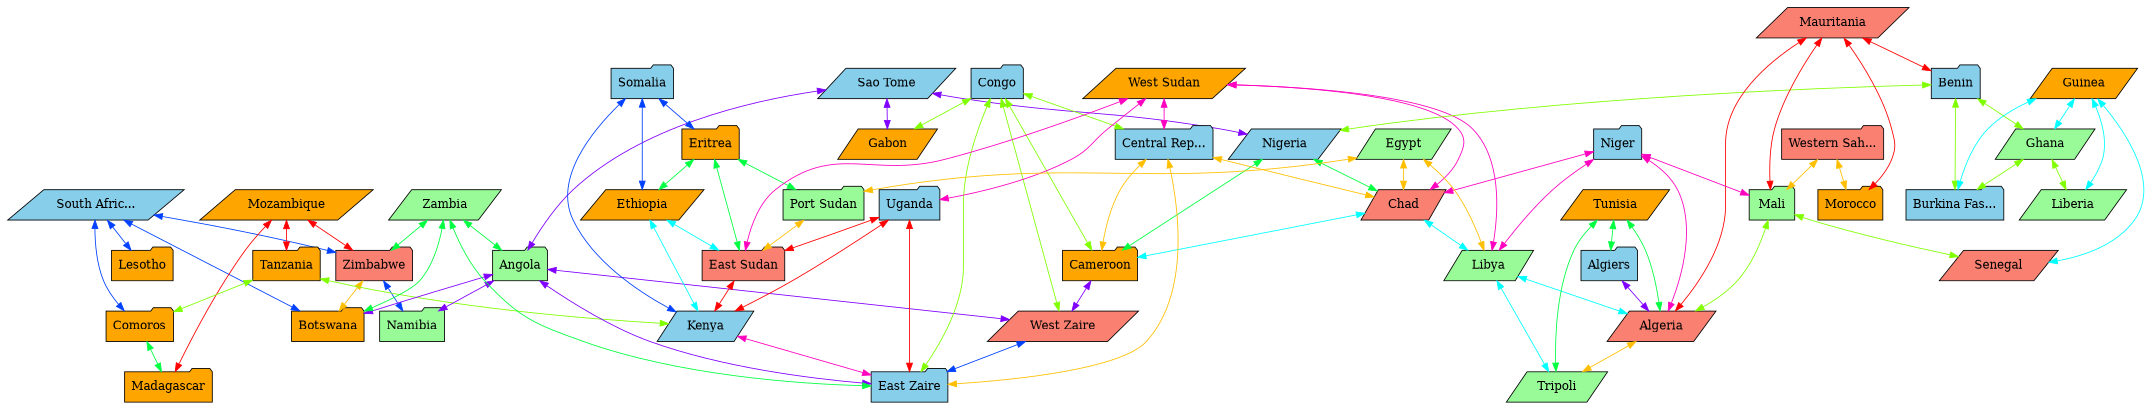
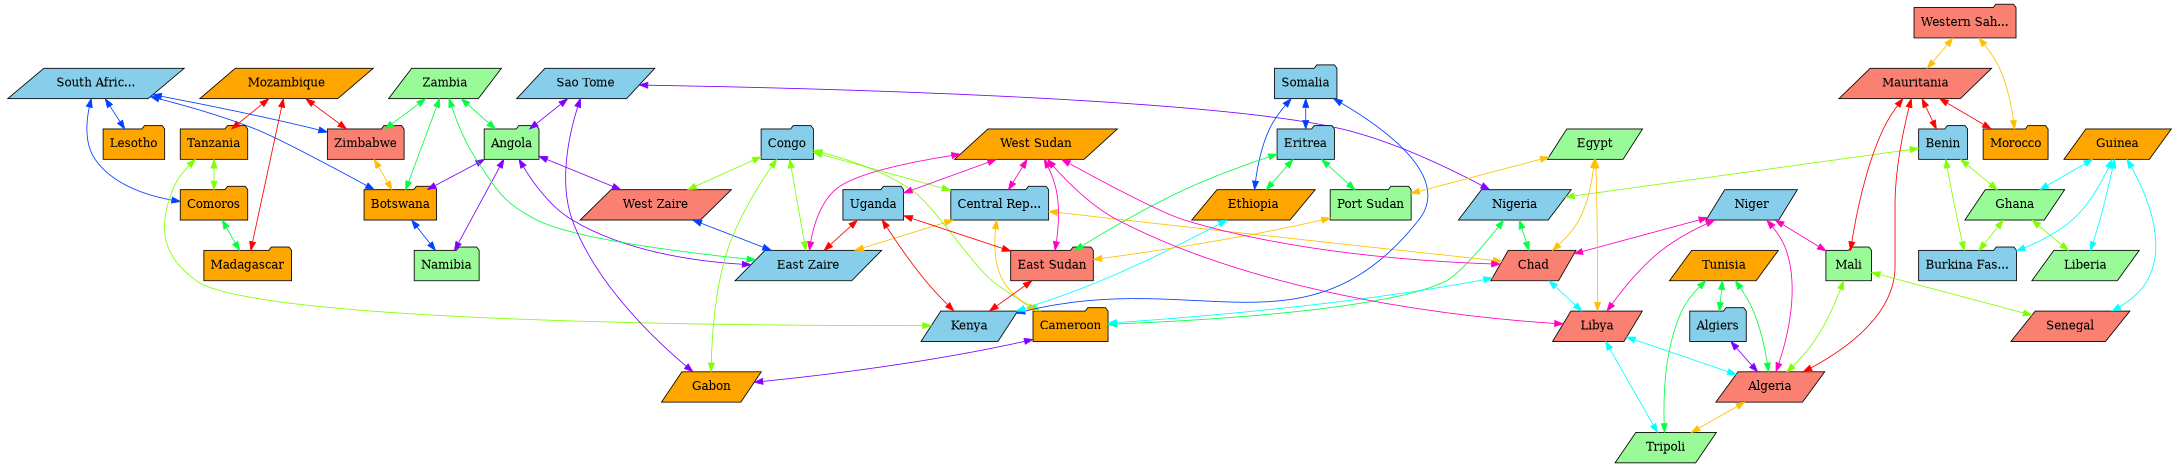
(711, 144) -> (1306, 144)
(1618, 144) -> (1752, 205)
(1802, 175) -> (1940, 53)
(693, 235) -> none
(1489, 266) -> (1597, 326)
(393, 296) -> (424, 235)
(1082, 296) -> (894, 365)
(804, 356) -> (864, 175)
(909, 387) -> (808, 266)
